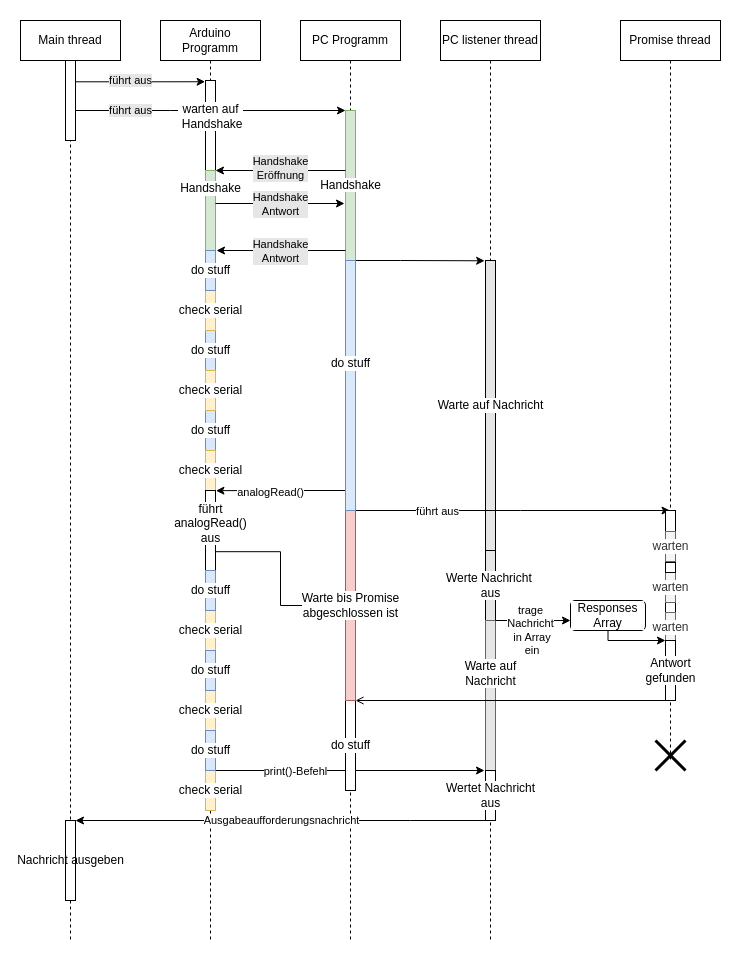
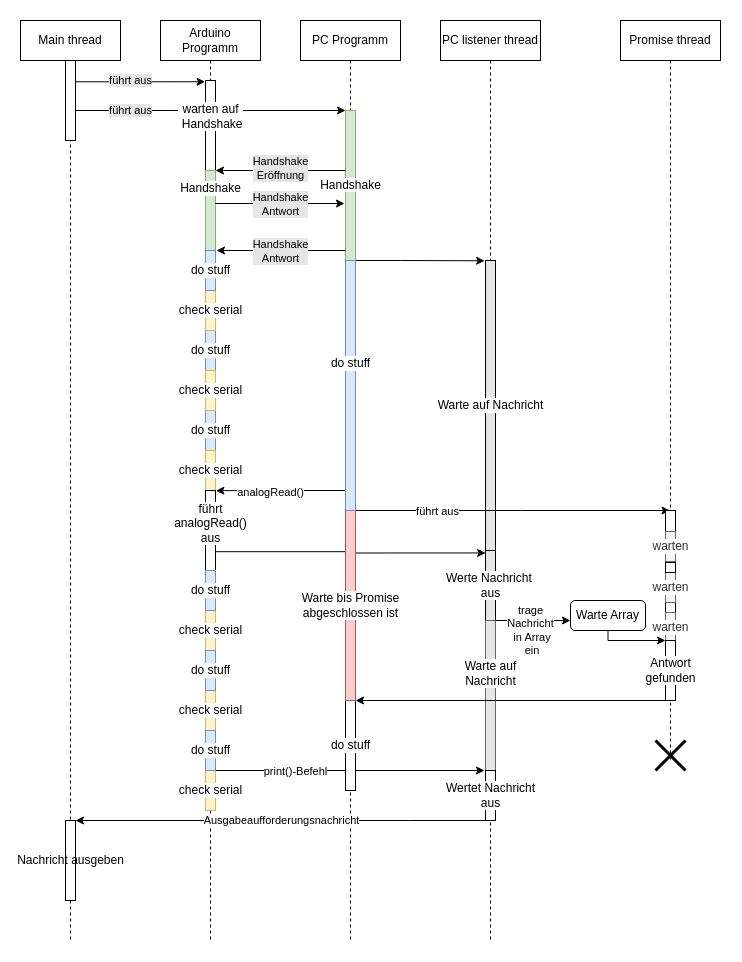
(281, 588) -> (416, 553)
(608, 616) -> (608, 616)
(361, 701) -> (363, 701)
